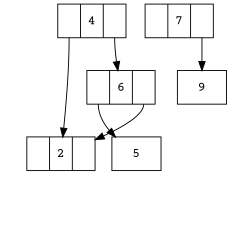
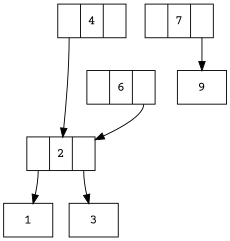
(115, 50) -> none
(136, 154) -> none
none -> (28, 220)
none -> (94, 220)
